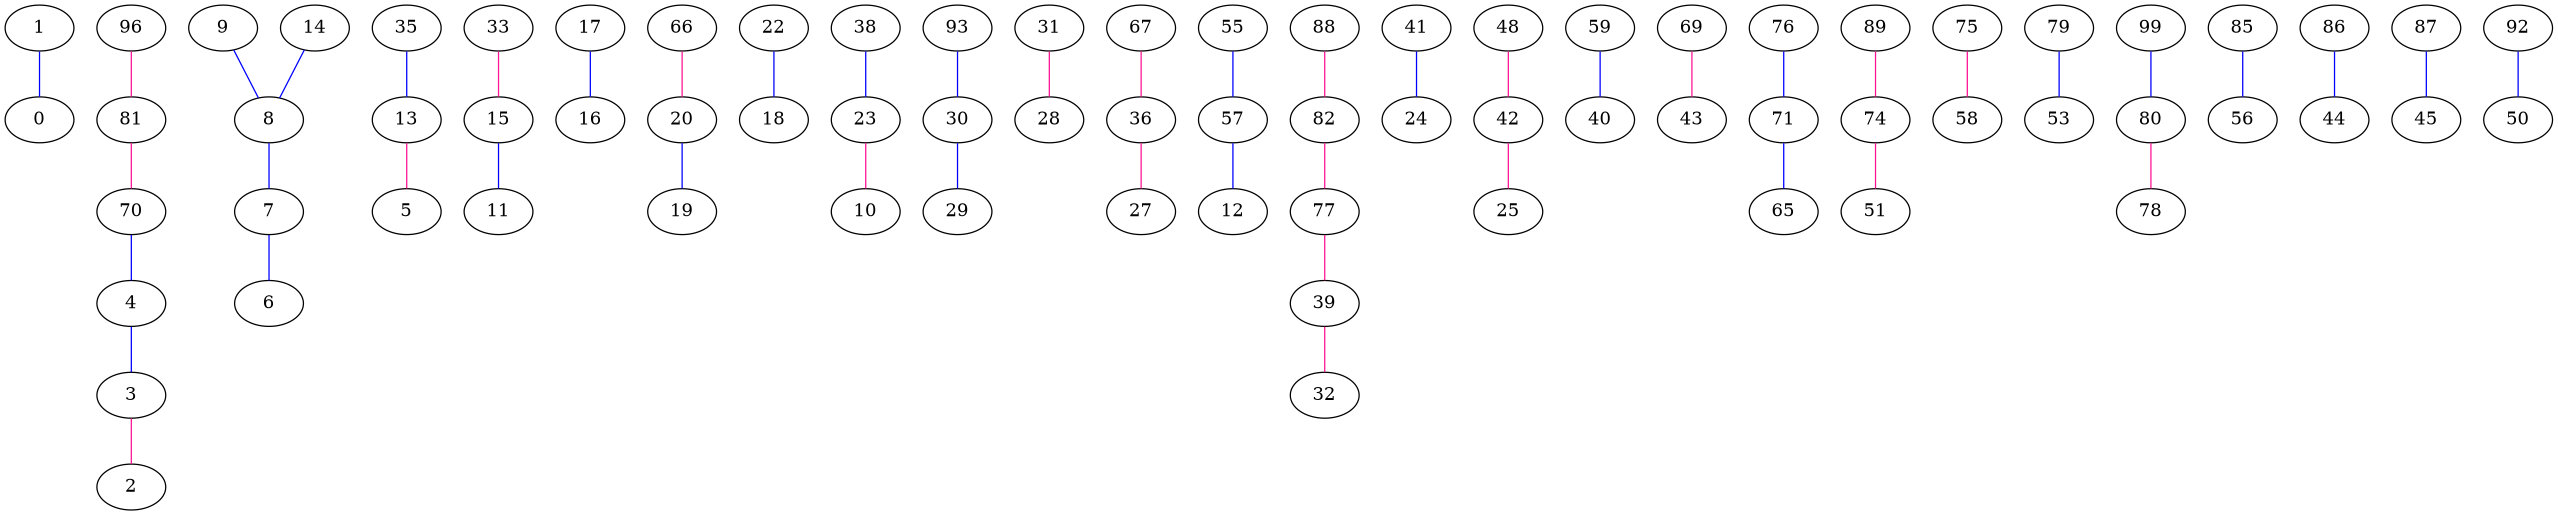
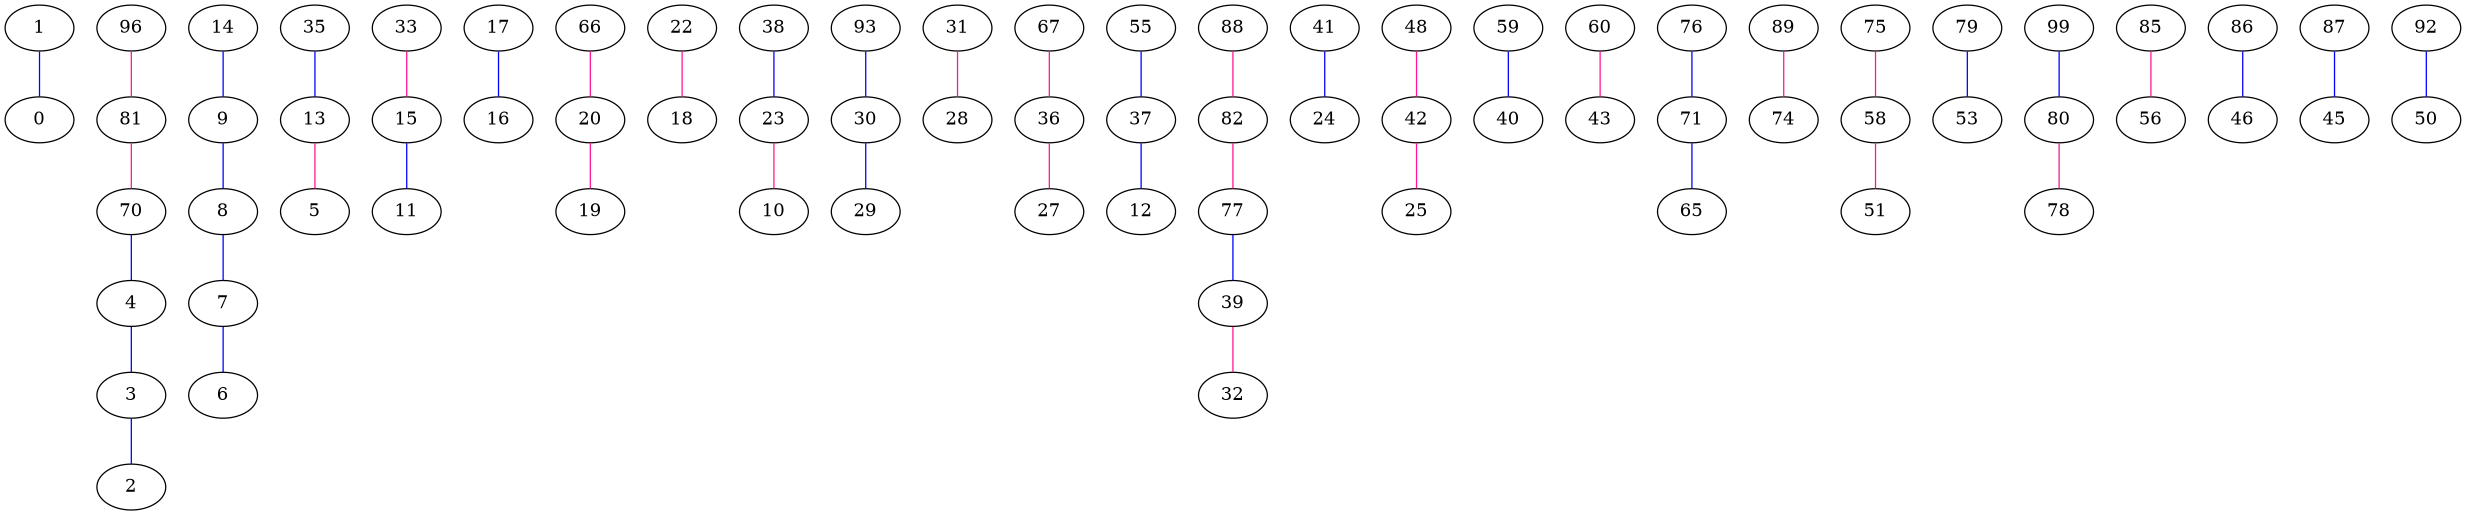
(1692, 28) -> (1600, 28)
(292, 74) -> (223, 74)
(774, 74) -> (682, 74)
(2243, 74) -> (2151, 74)
(1233, 120) -> (1141, 120)
(2335, 120) -> (2243, 120)
(682, 166) -> (590, 166)
(1876, 166) -> (1876, 166)
(1325, 258) -> (1233, 258)
(131, 441) -> (131, 441)
